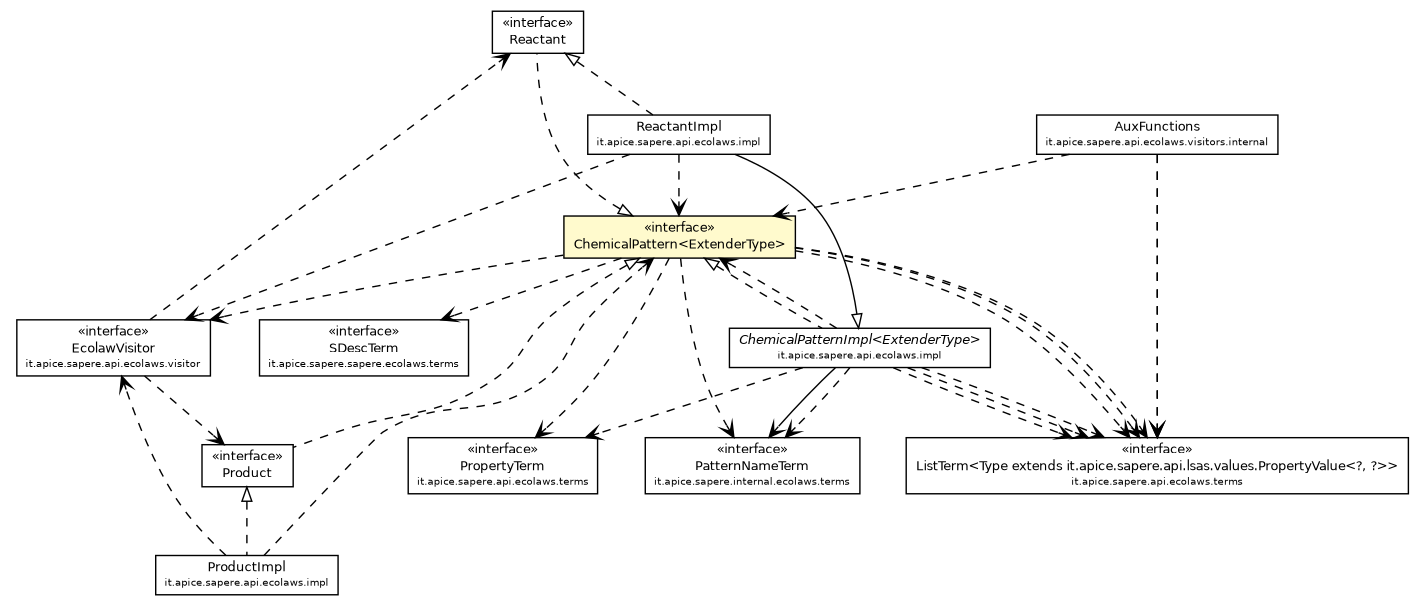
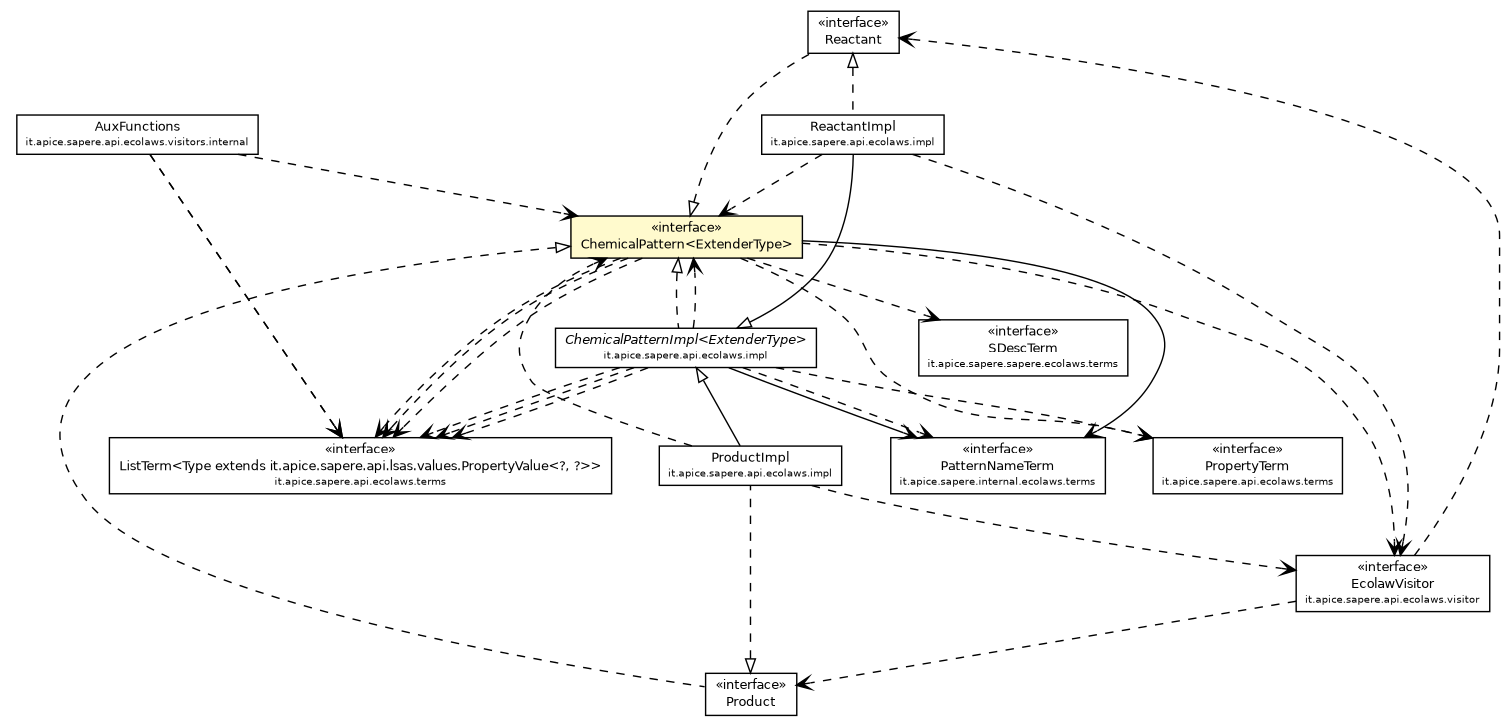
(695, 344) -> (1055, 270)
none -> (722, 413)
